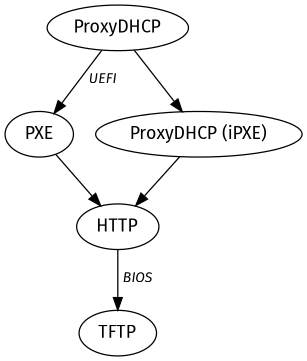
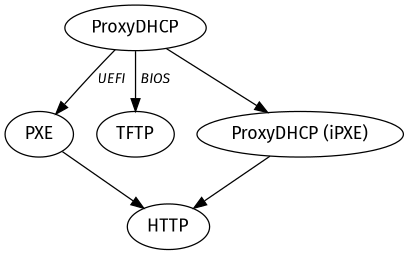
(118, 274) -> (136, 75)
